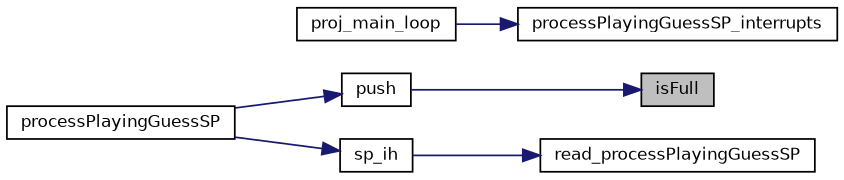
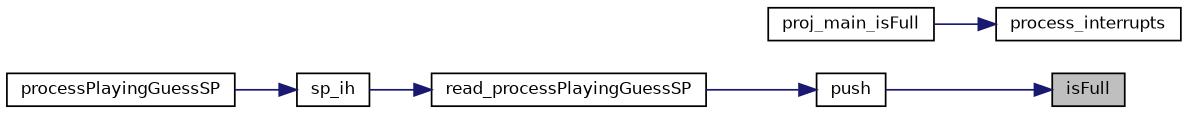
(376, 24) -> (851, 24)
(678, 24) -> (1088, 24)
(280, 102) -> (752, 90)
